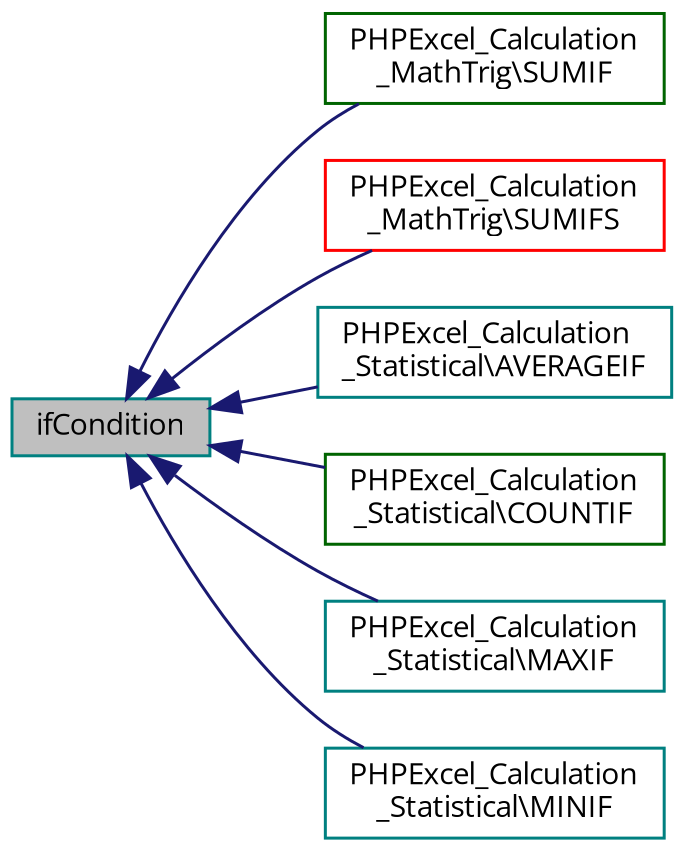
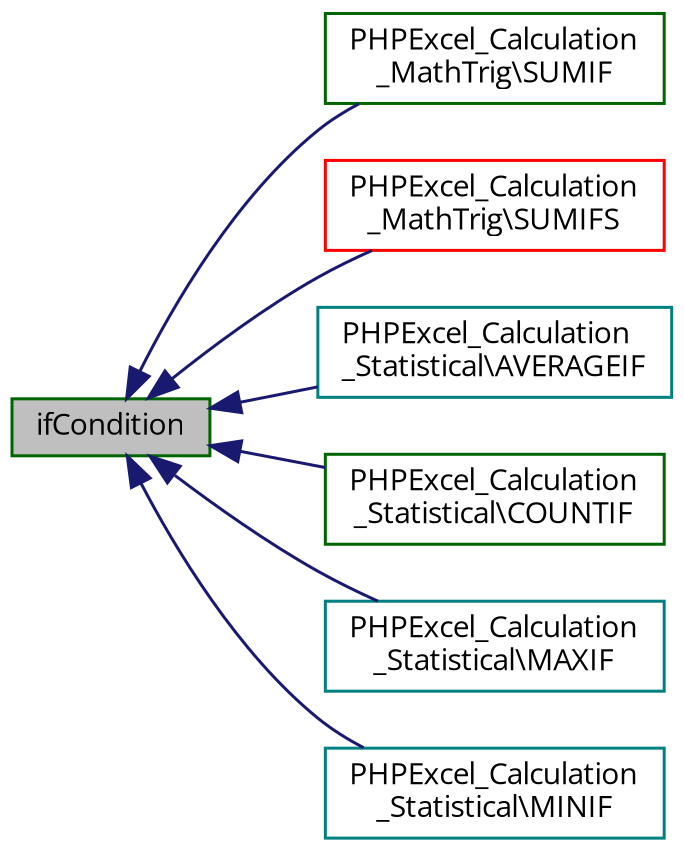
(111, 427) -> (111, 427)
